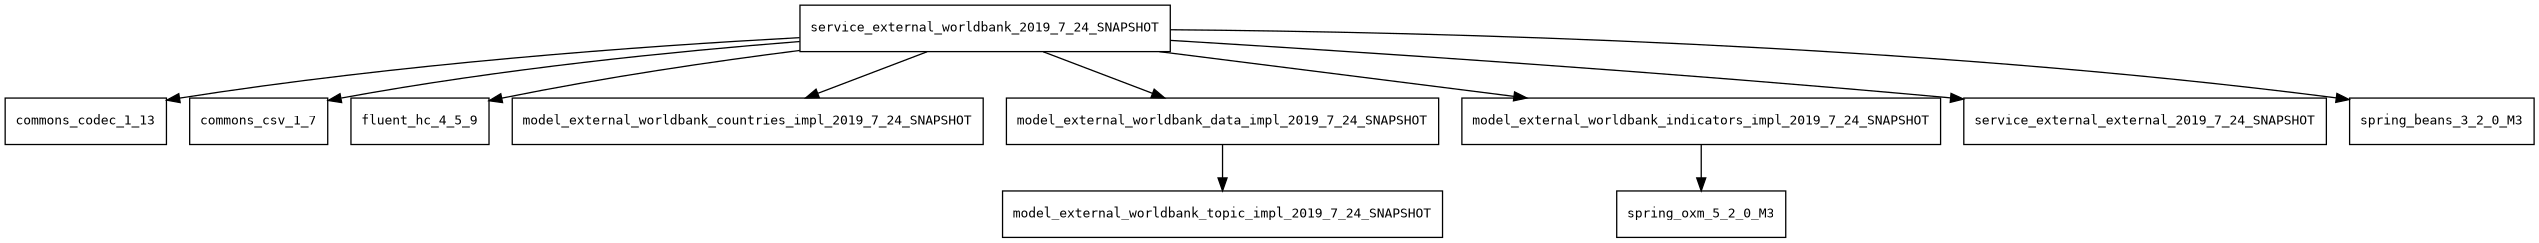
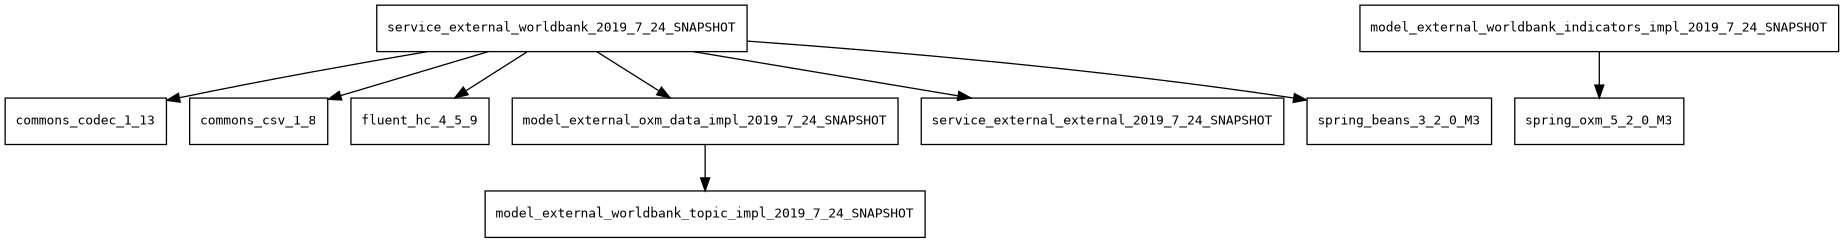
(1337, 74) -> none
(259, 121) -> (259, 121)
(748, 121) -> none
(1223, 121) -> (705, 121)
